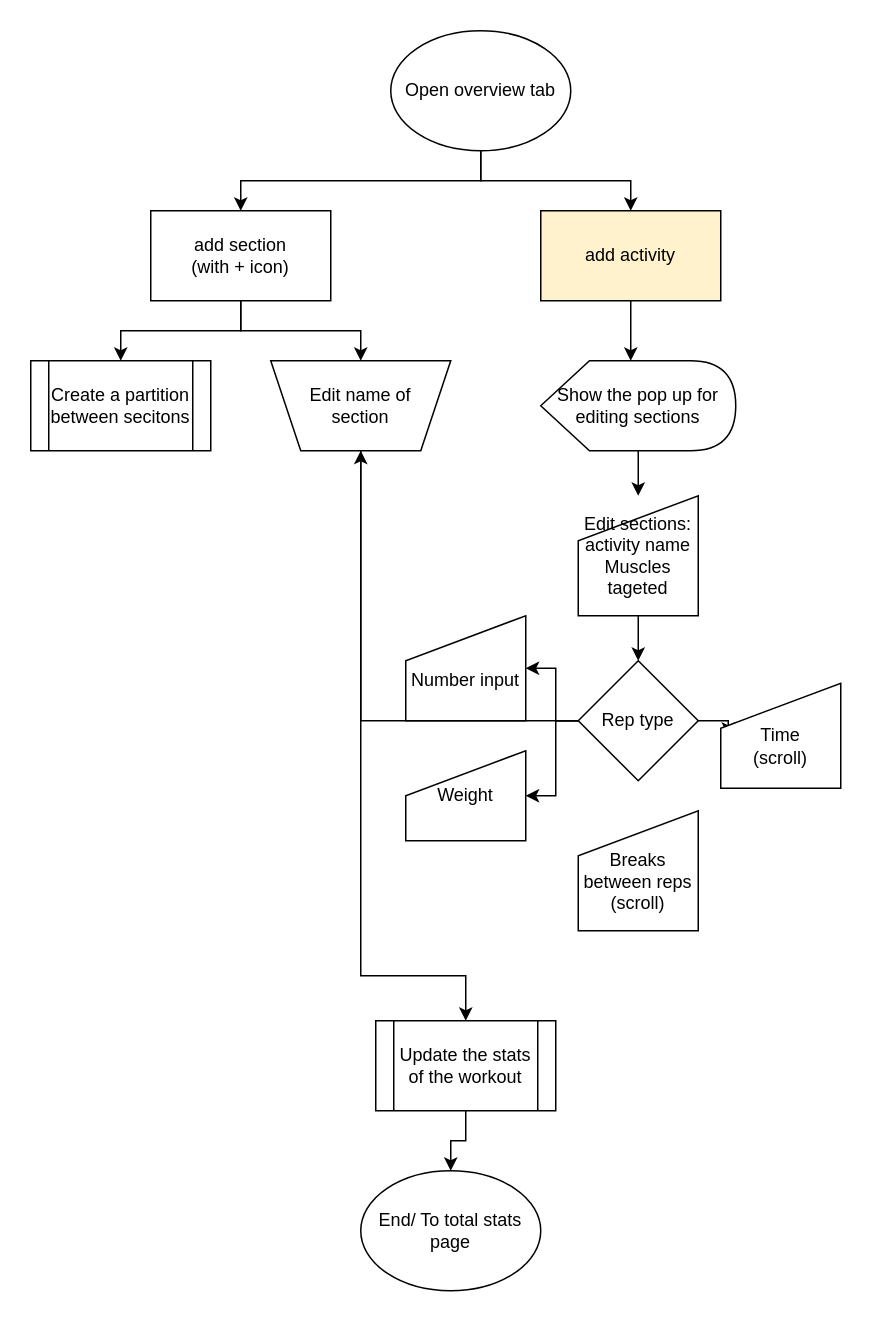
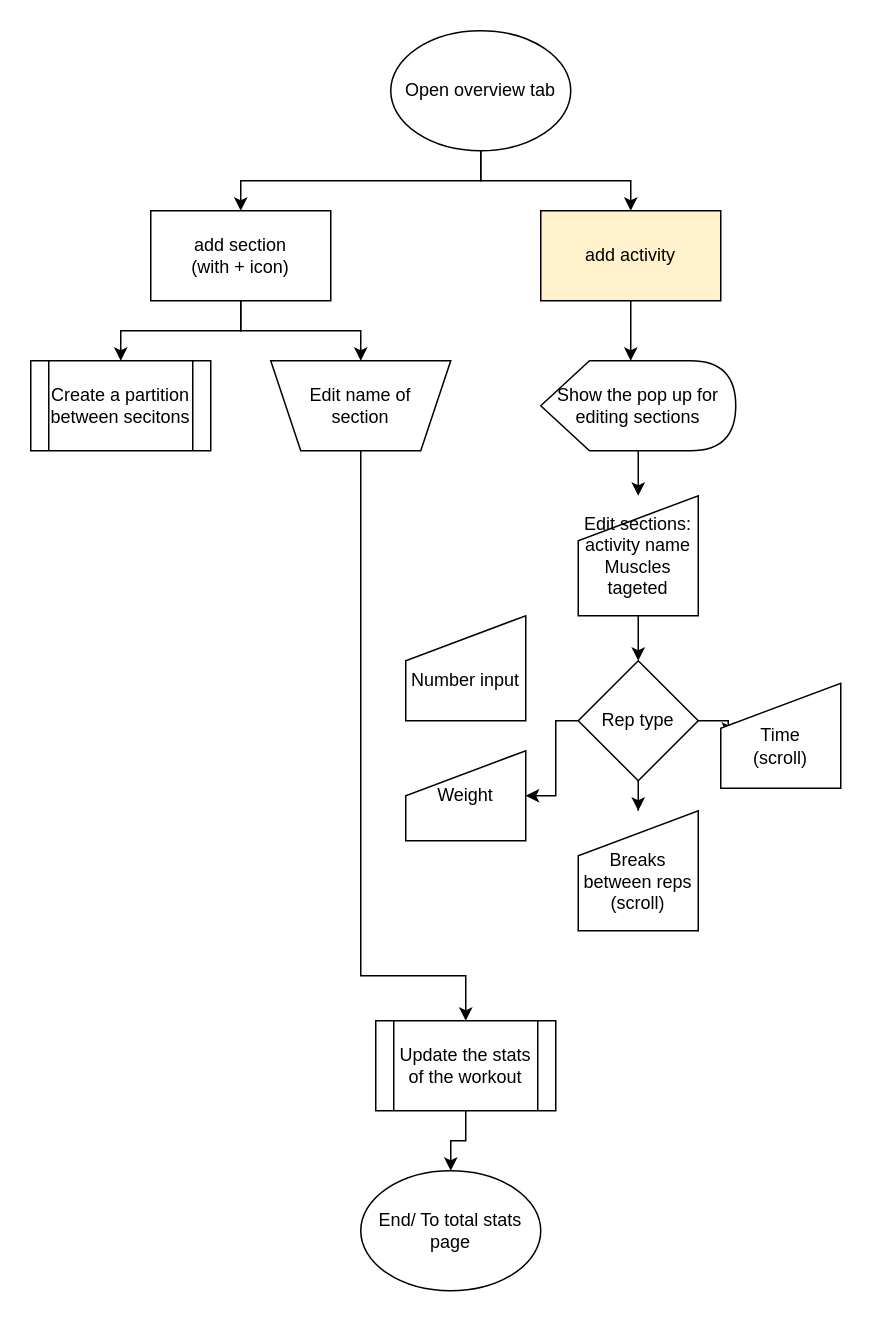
(556, 682) -> none
(385, 721) -> (638, 801)
